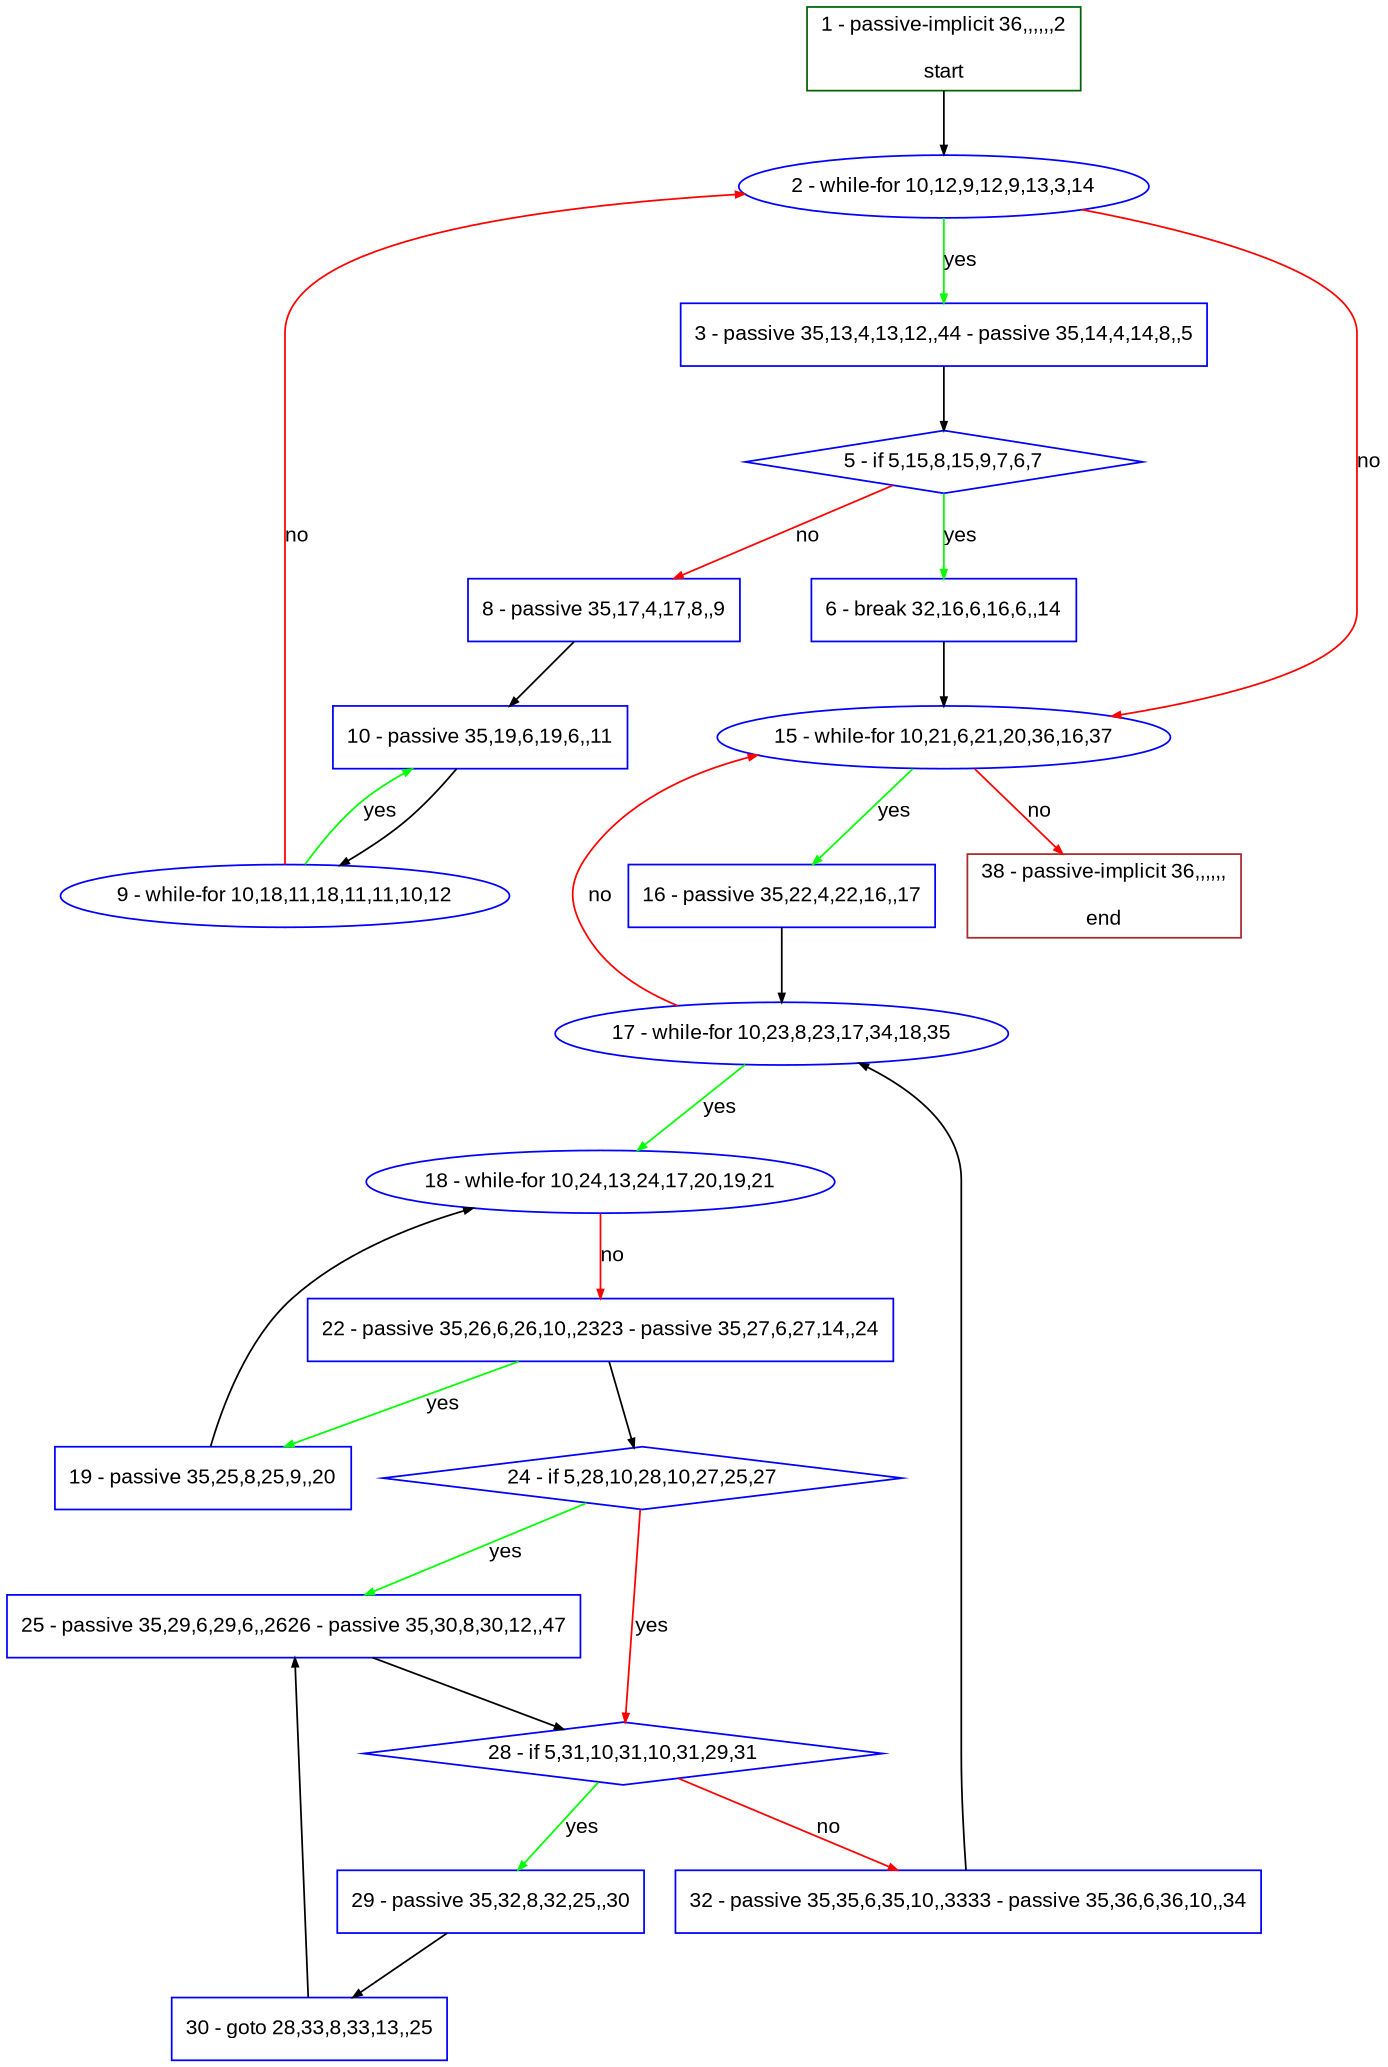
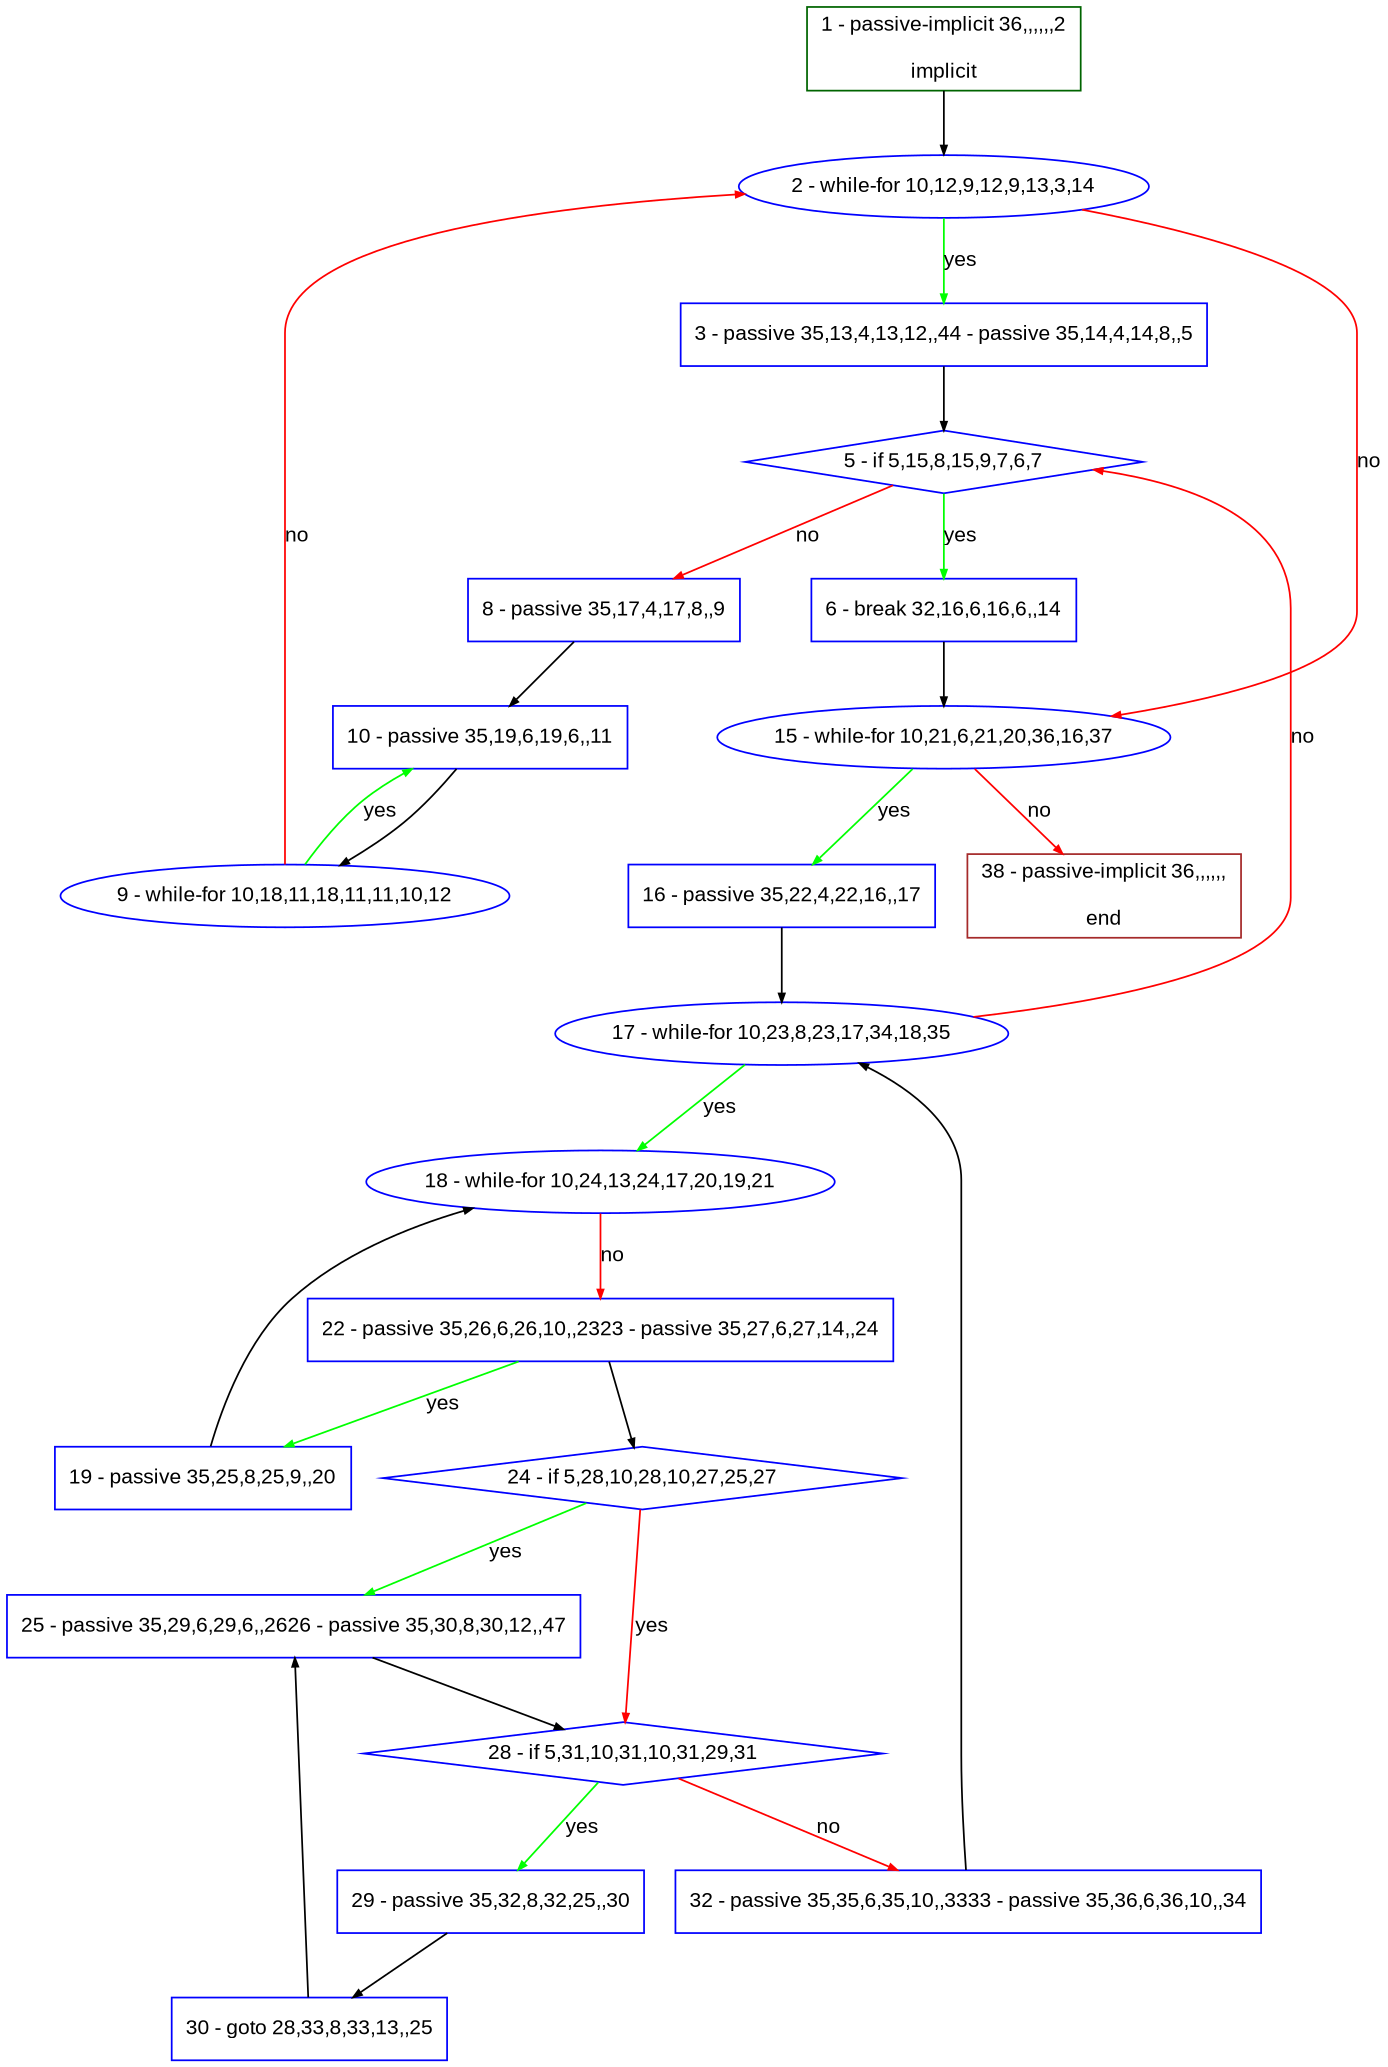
(944, 49) -> (944, 49)
(584, 860) -> (1291, 803)
